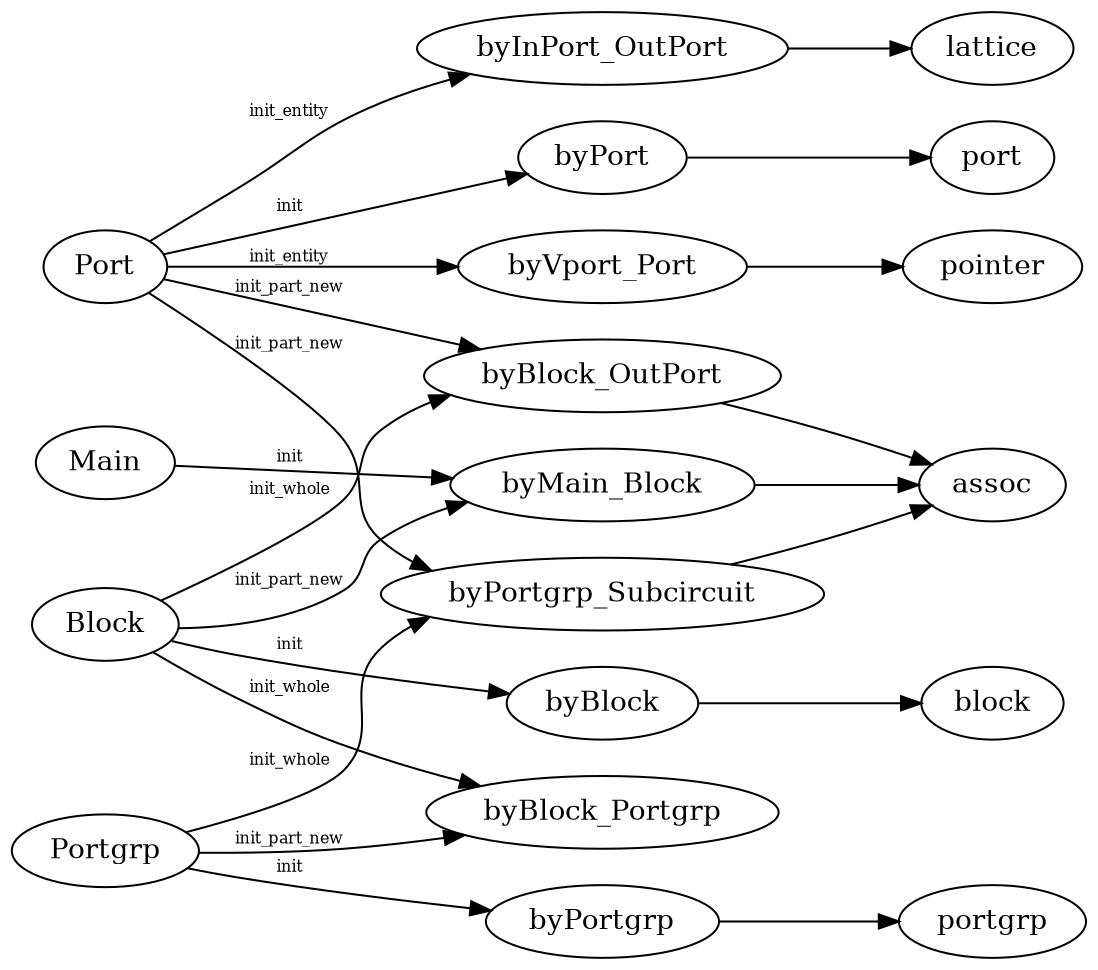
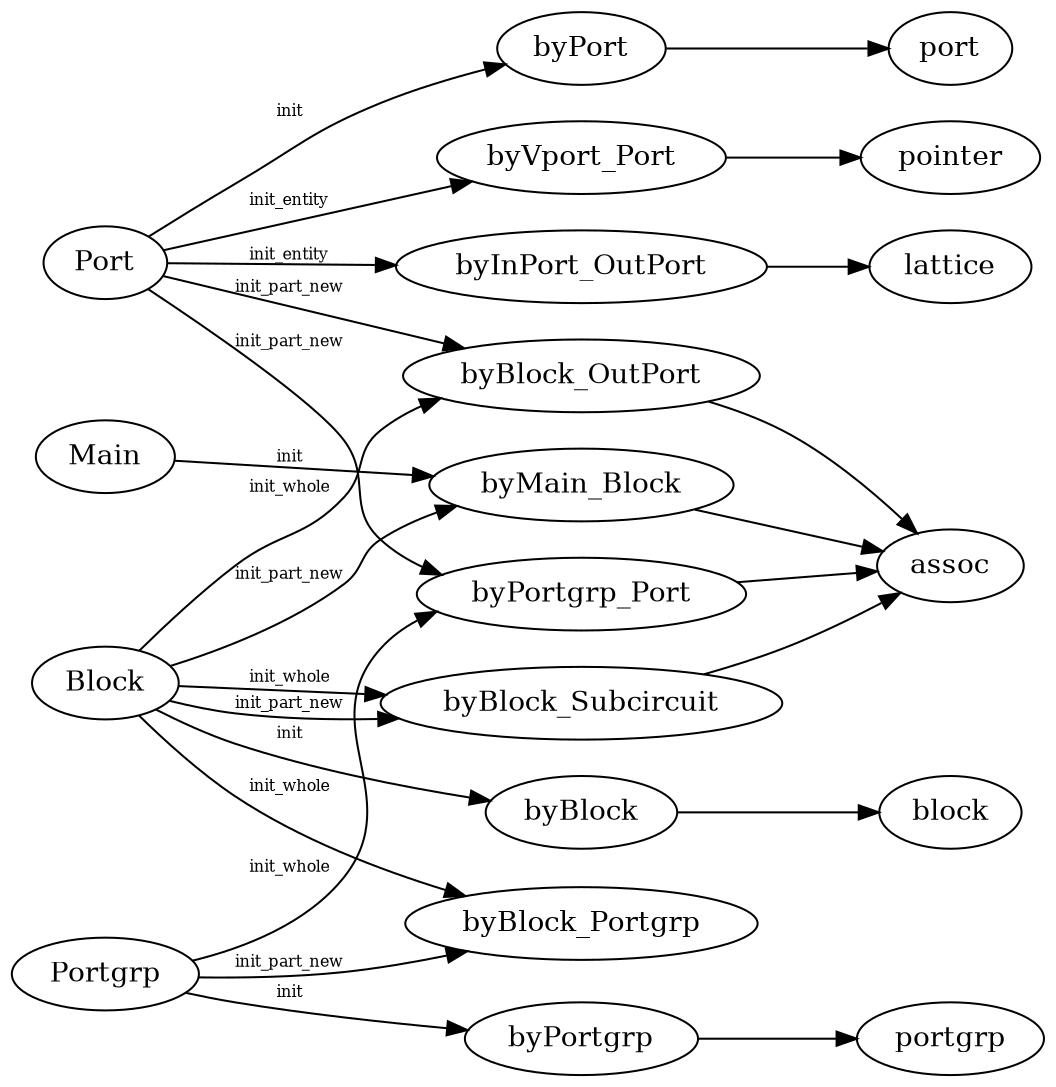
(602, 594) -> (581, 594)
none -> (581, 703)
